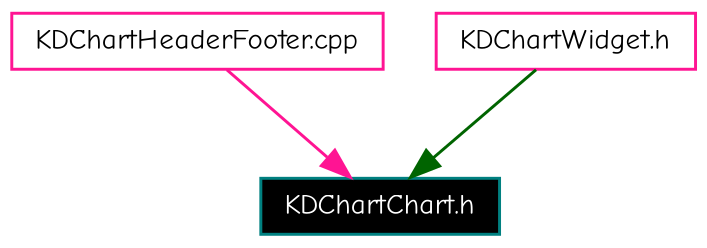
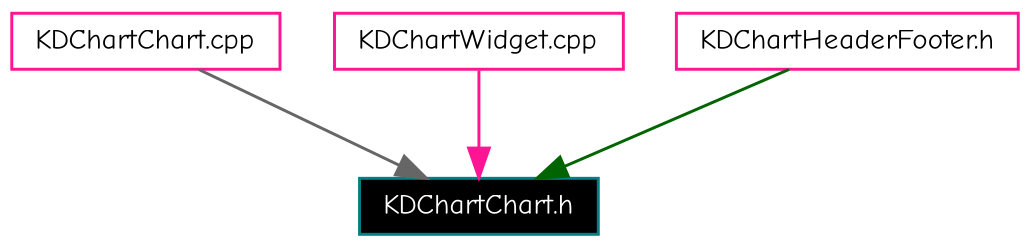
none -> (146, 41)
(197, 41) -> (479, 41)
(566, 41) -> (847, 41)
